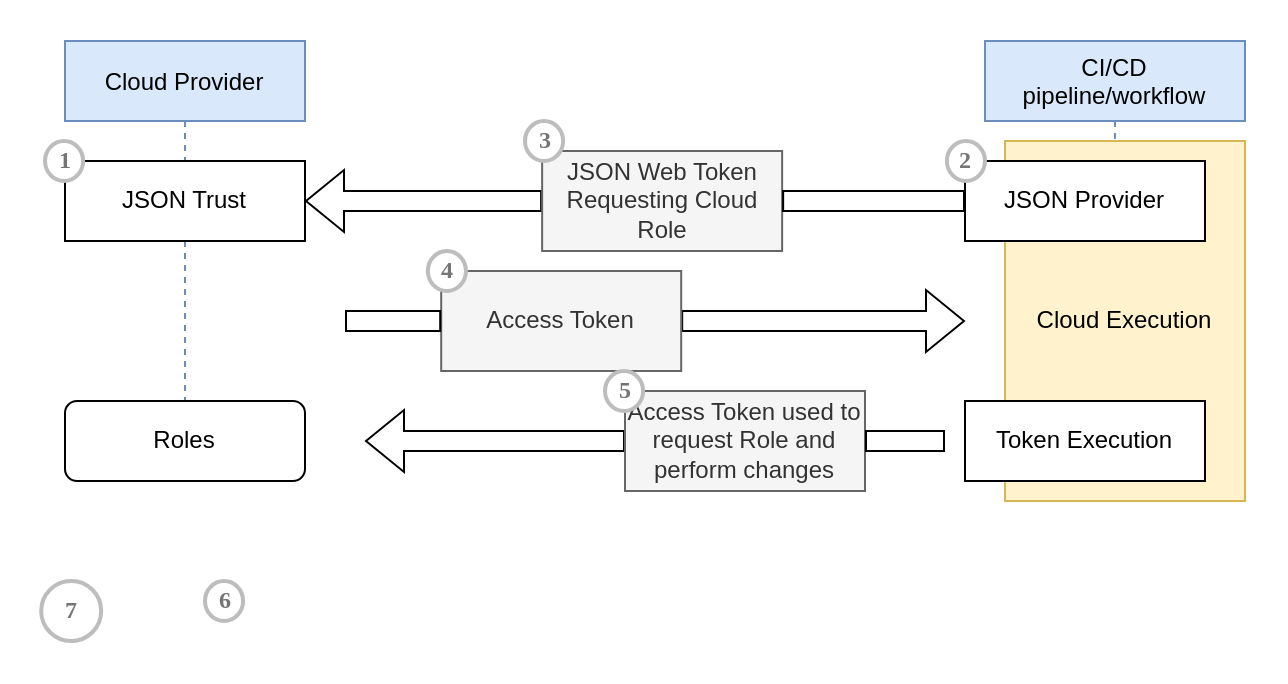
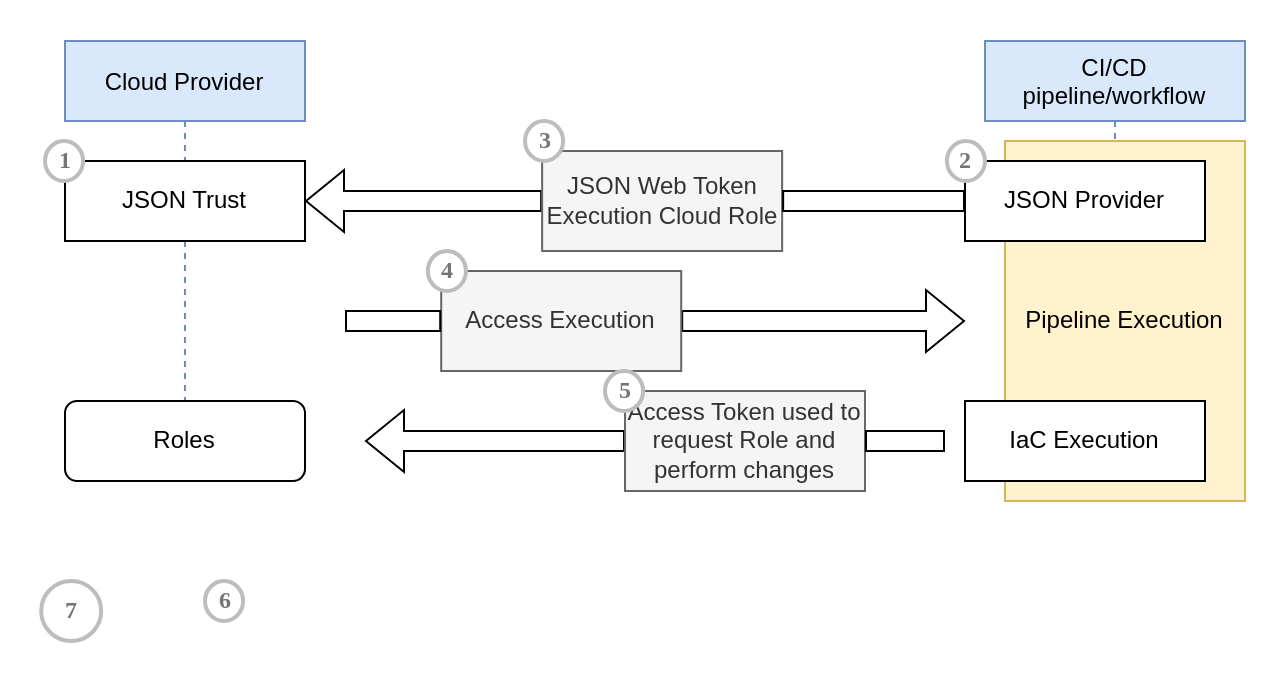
(663, 201) -> (663, 201)
(561, 321) -> (561, 321)
(1125, 321) -> (1125, 321)
(1085, 441) -> (1085, 441)
